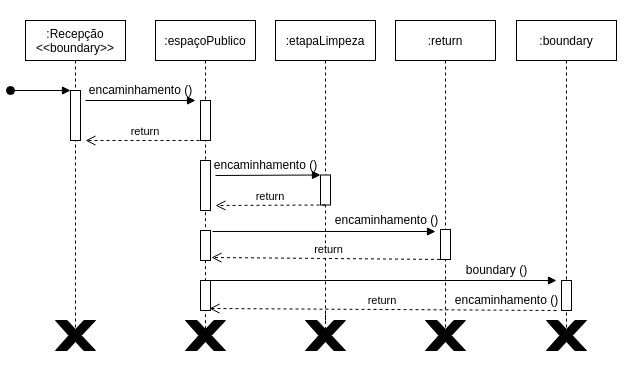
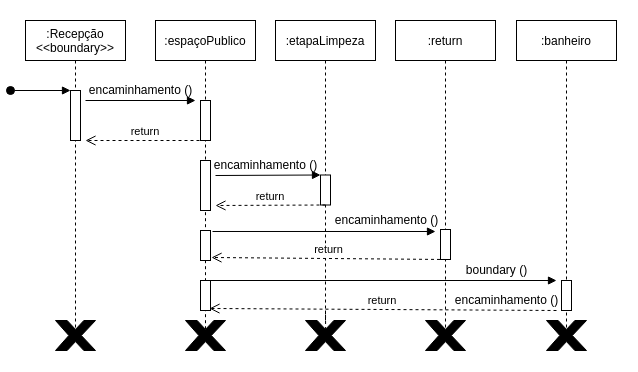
(566, 41) -> (566, 41)
